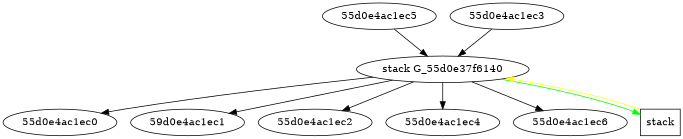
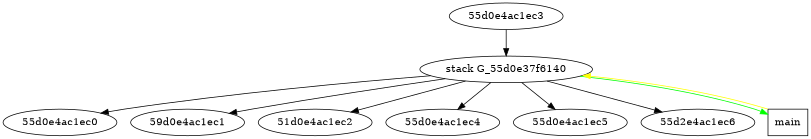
(408, 40) -> (535, 94)
(315, 122) -> (315, 122)
(570, 122) -> (698, 122)
(660, 122) -> (788, 122)
